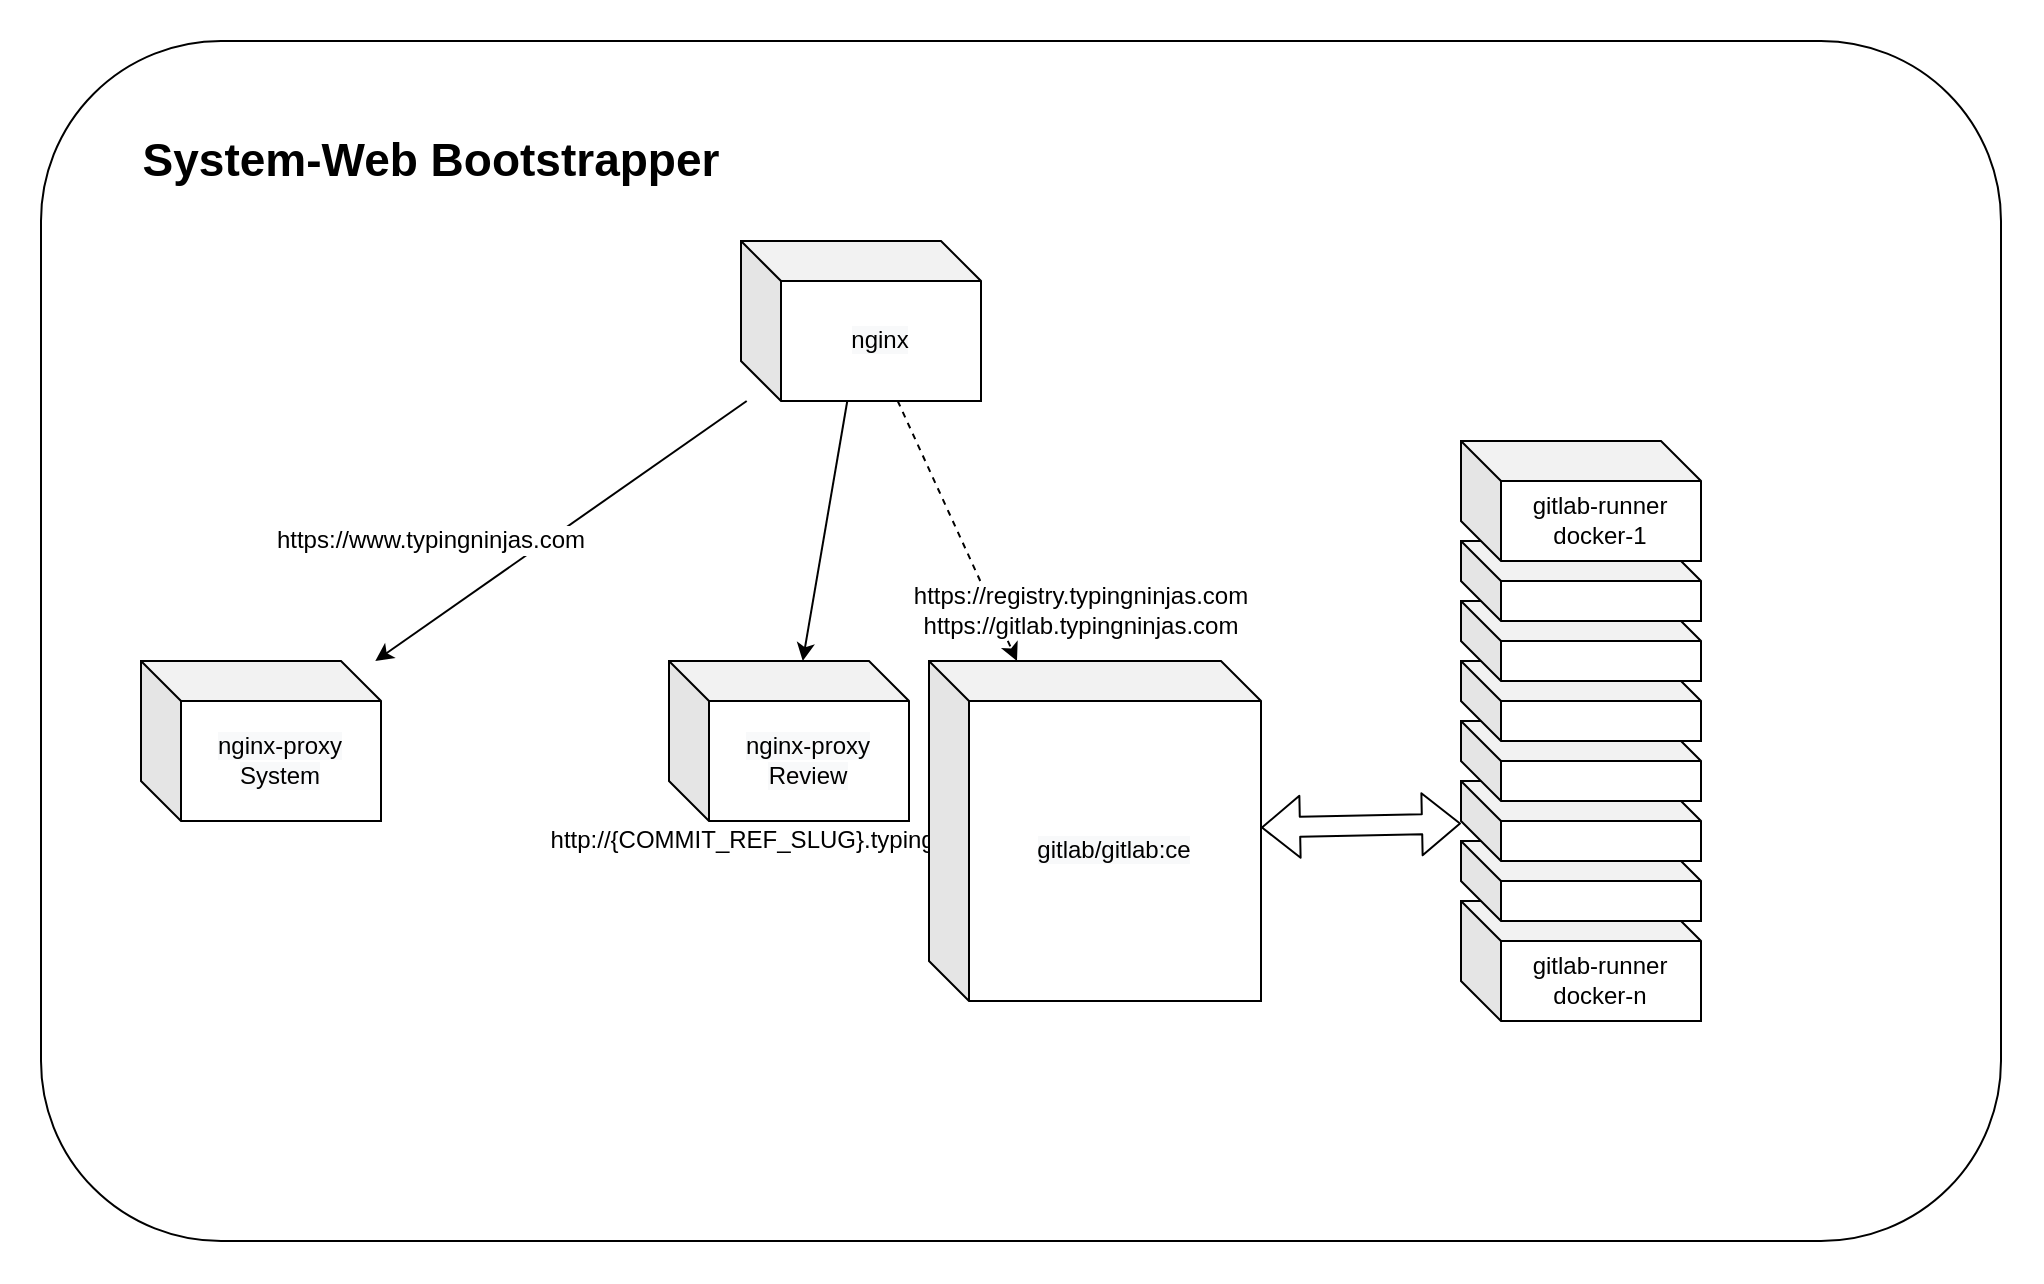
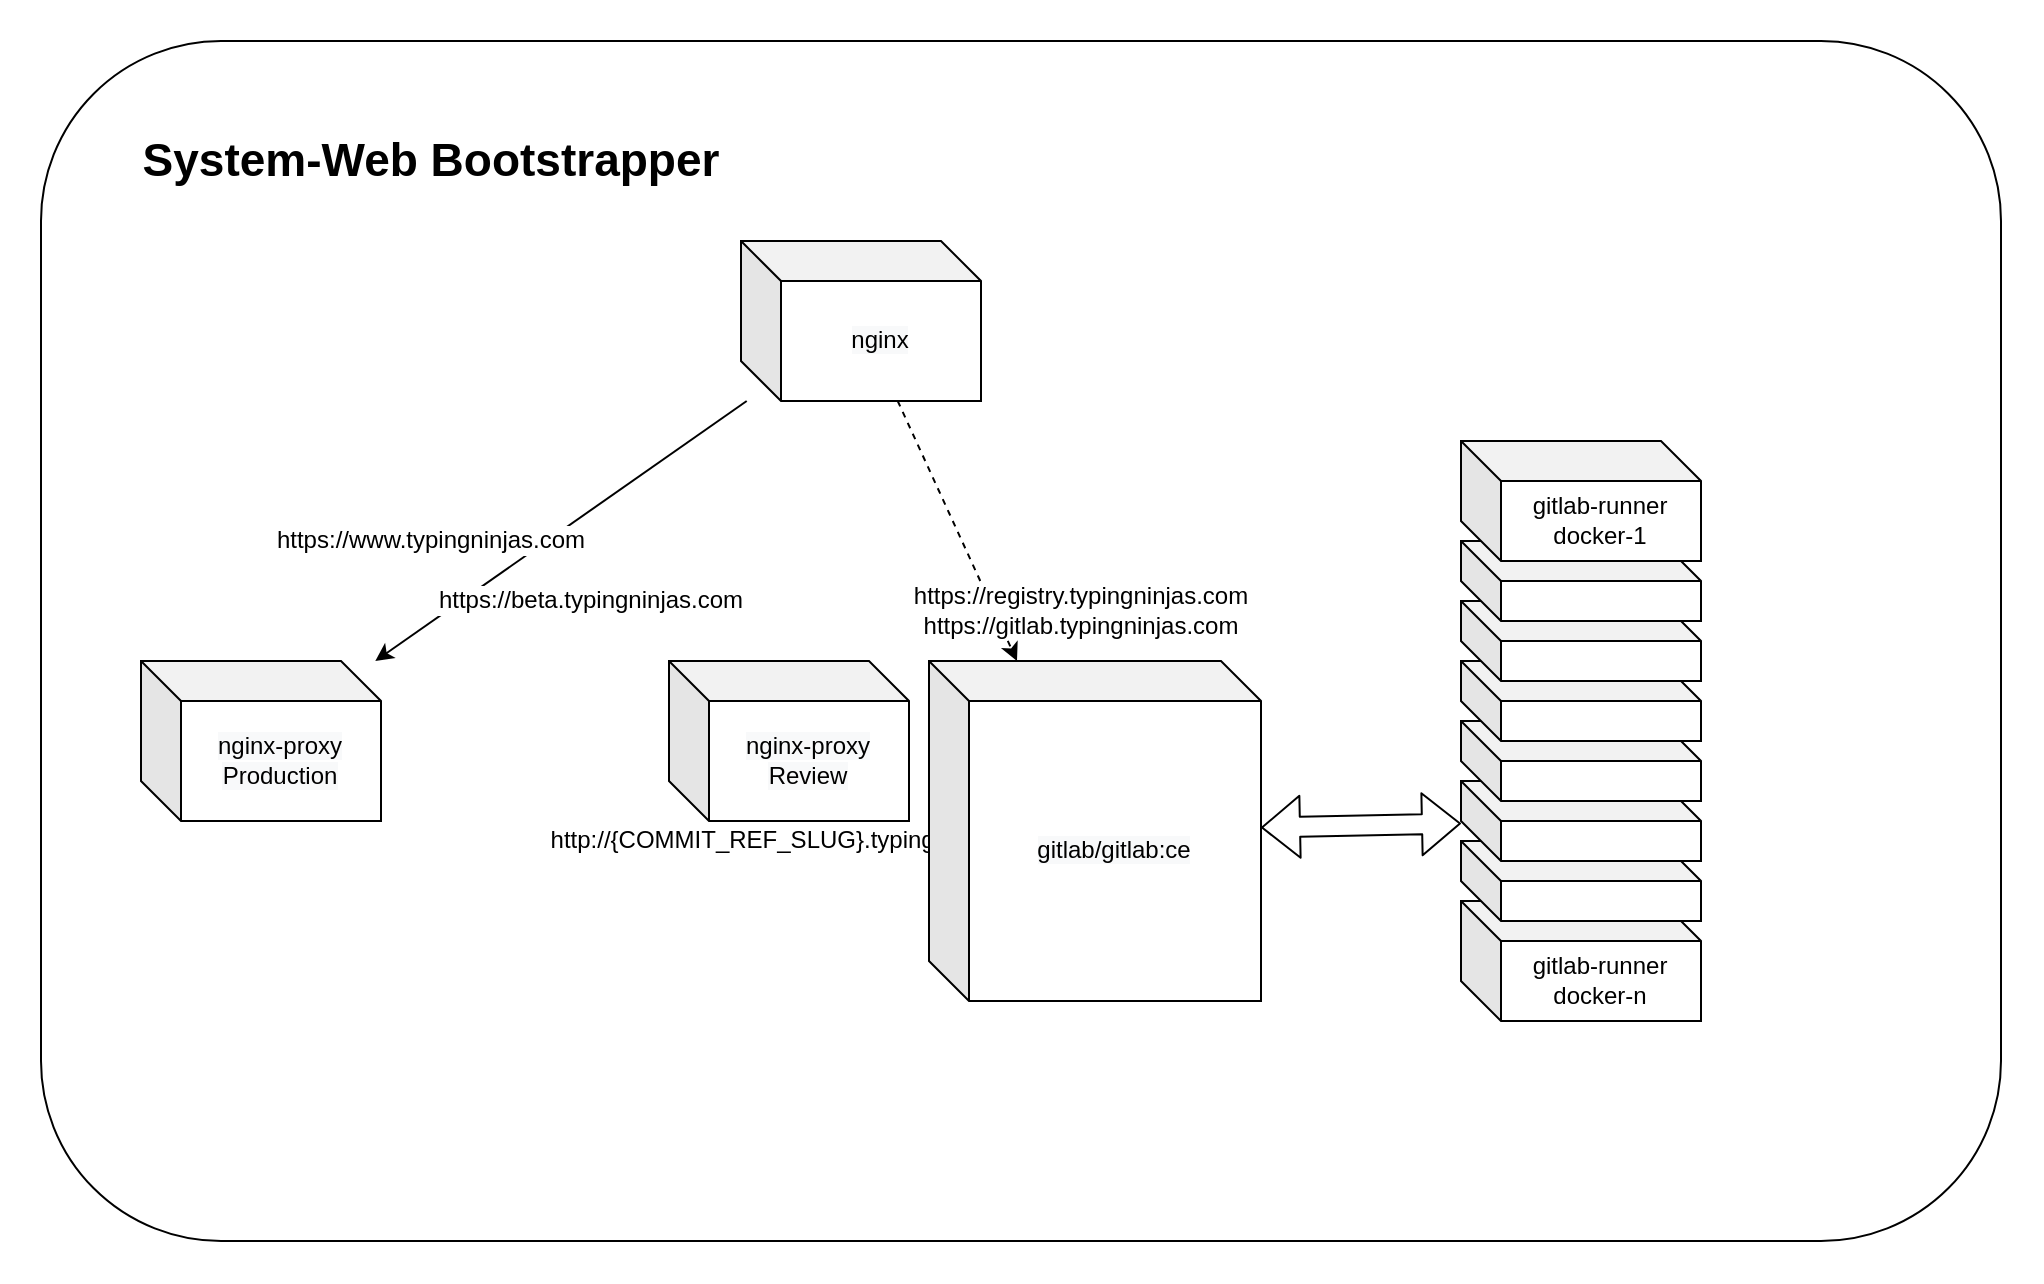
(826, 524) -> none
none -> (591, 601)
(281, 761) -> (281, 761)
